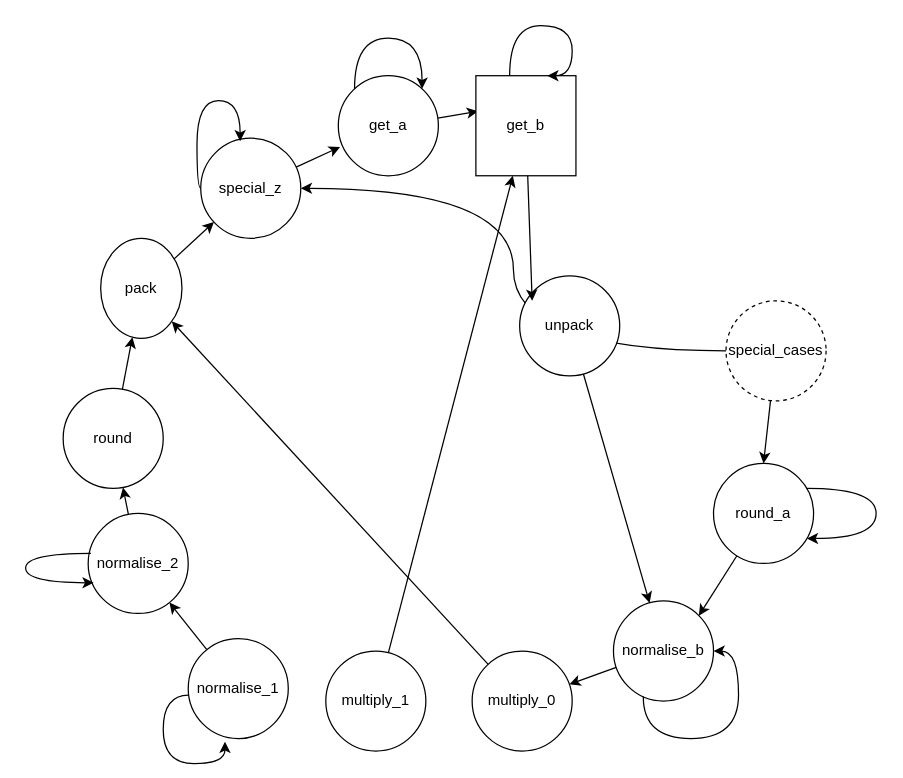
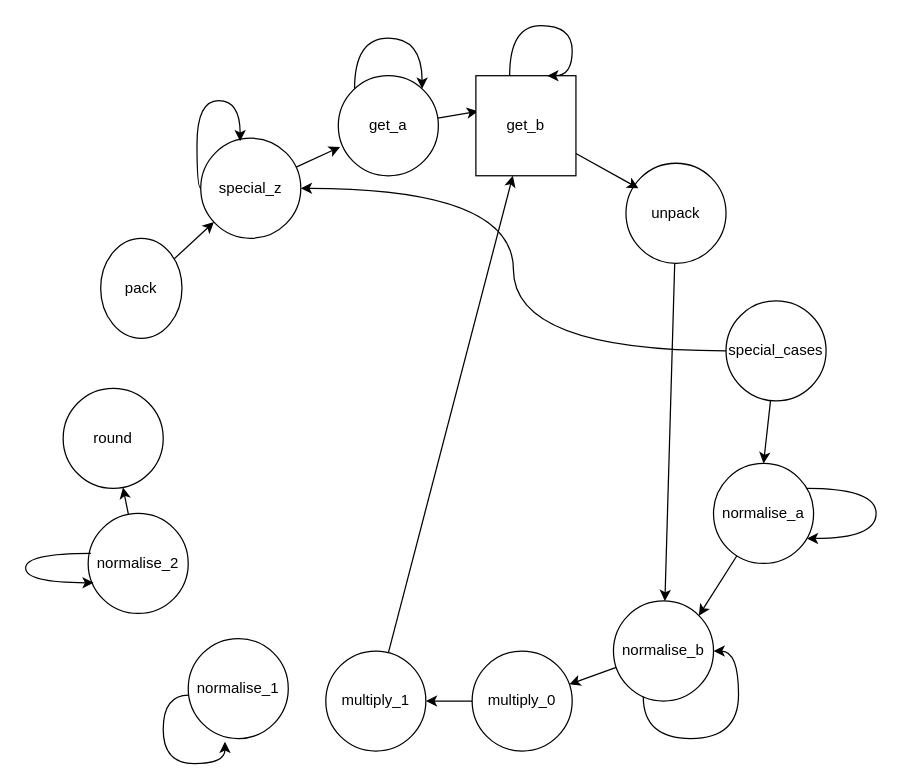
(569, 326) -> (676, 213)
(776, 351) -> (776, 351)
(126, 367) -> none
(333, 495) -> (453, 701)
(763, 513) -> (763, 513)
(190, 629) -> none
